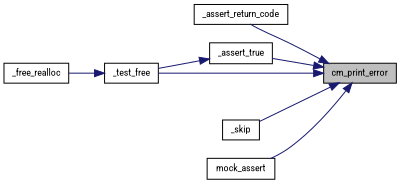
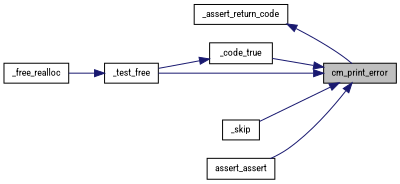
(285, 41) -> (325, 45)
(241, 53) -> (241, 53)
(241, 169) -> (241, 169)
